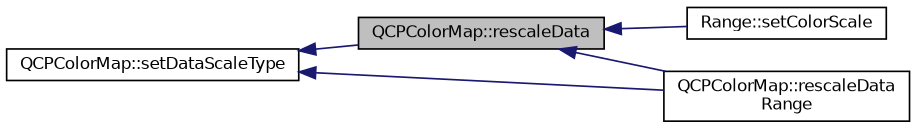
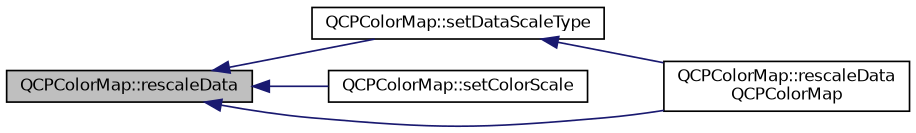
(787, 23) -> (458, 86)
(337, 47) -> (302, 53)
(787, 96) -> (787, 86)
